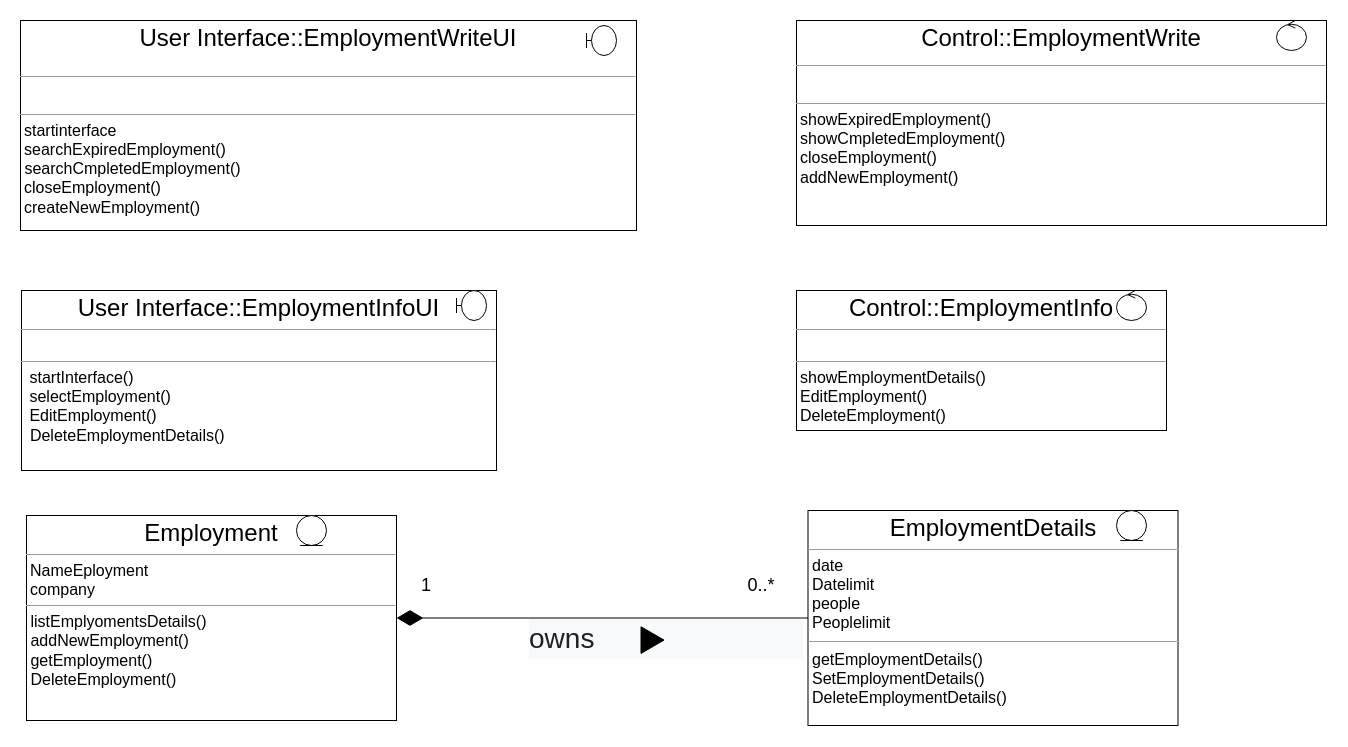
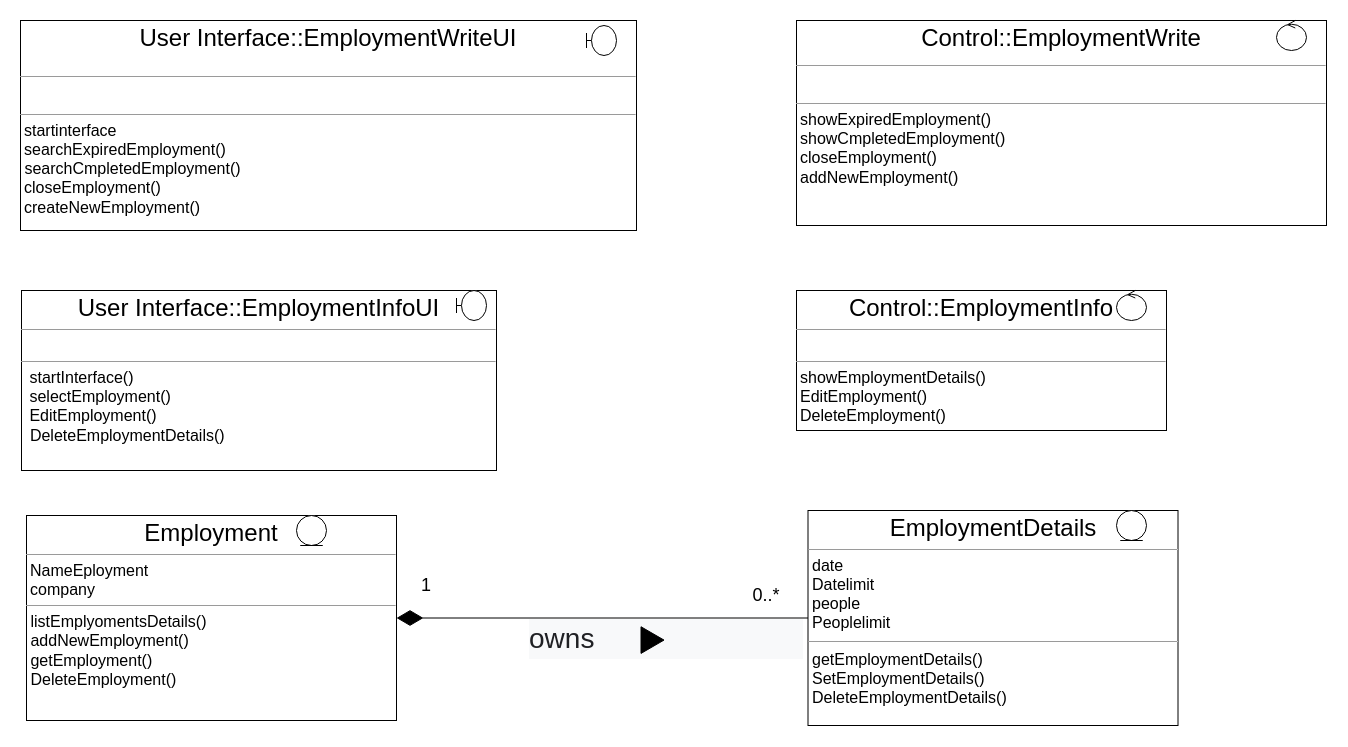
(762, 586) -> (767, 596)
